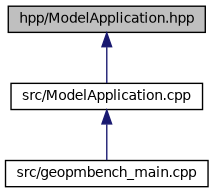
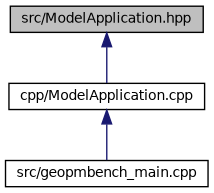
(107, 19) -> (107, 19)
(107, 96) -> (107, 96)
